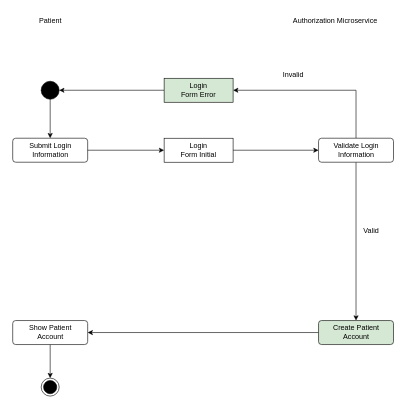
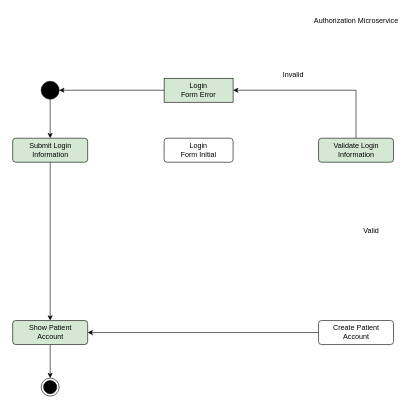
(50, 21) -> none
(335, 21) -> (356, 21)
(50, 150) -> (50, 150)
(158, 150) -> (50, 315)
(199, 150) -> (199, 150)
(313, 150) -> none
(356, 150) -> (356, 150)
(356, 315) -> none
(50, 333) -> (50, 333)
(356, 333) -> (356, 333)
